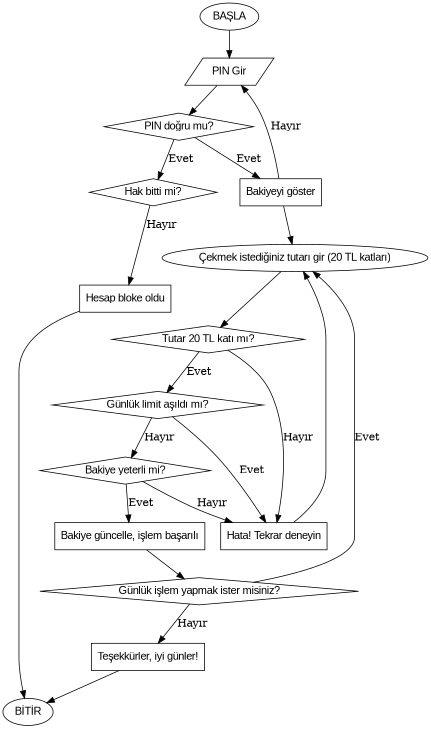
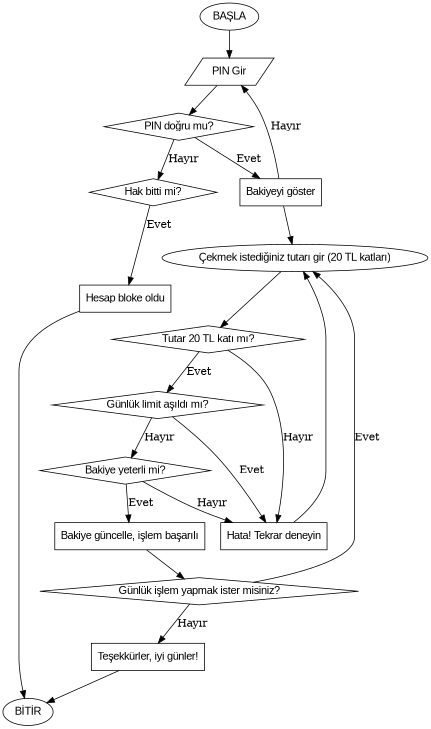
(181, 160) -> (183, 160)
(162, 225) -> (159, 225)
